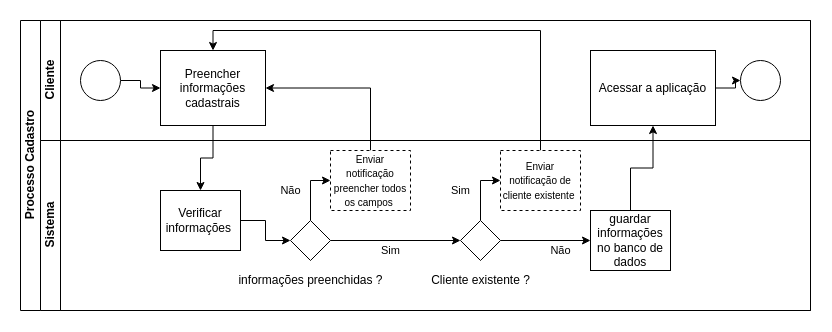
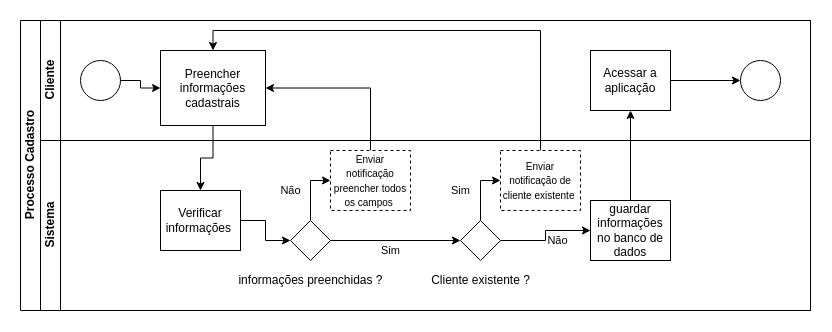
(653, 88) -> (631, 81)
(631, 241) -> (631, 231)
